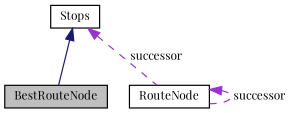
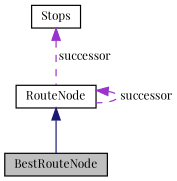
(64, 63) -> (56, 137)
